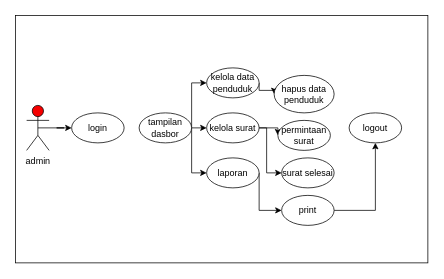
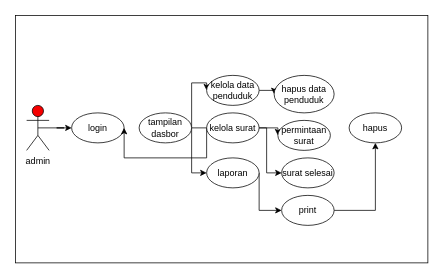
(233, 83) -> (233, 90)
(200, 128) -> (207, 140)
(375, 128) -> (375, 128)
